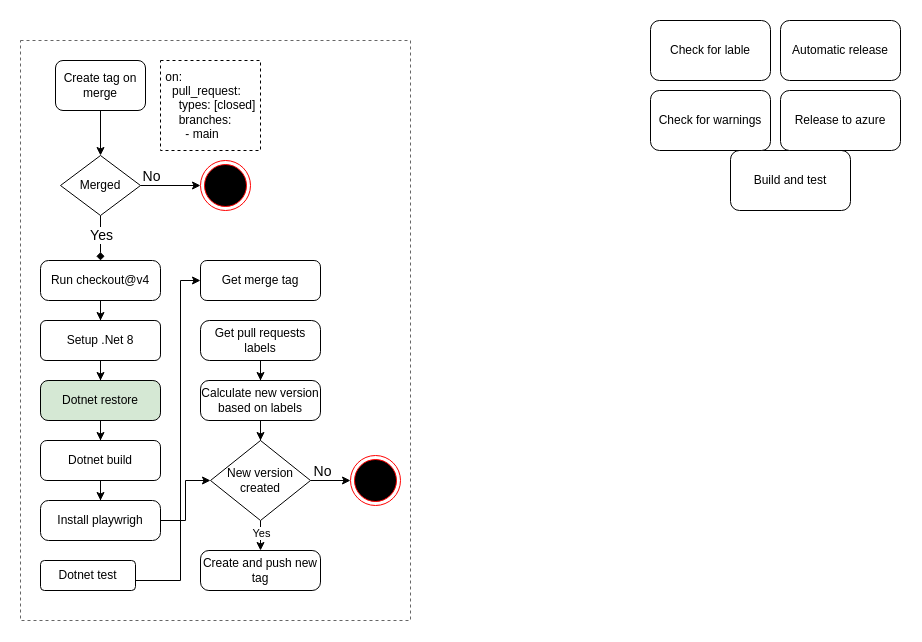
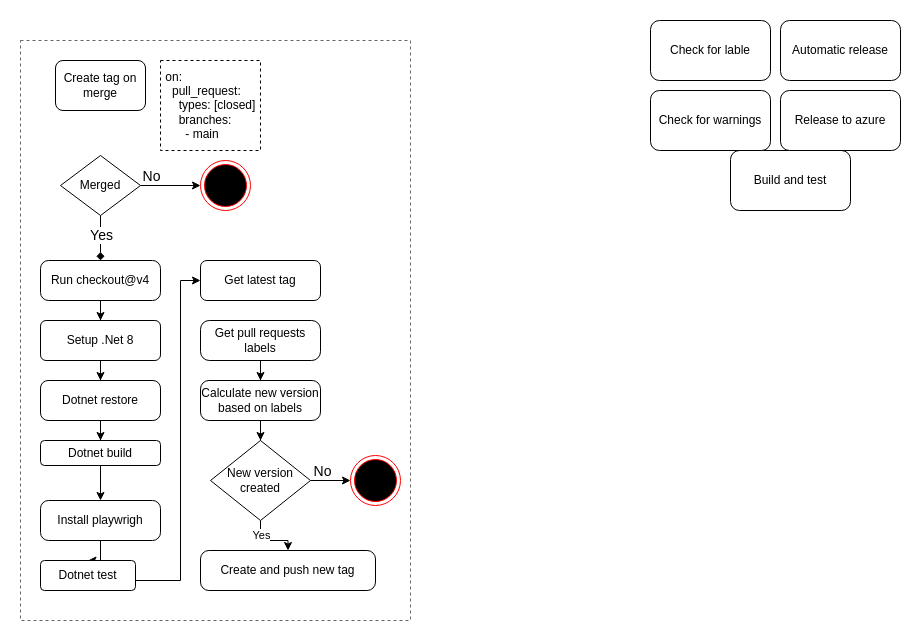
(101, 130) -> none
(261, 281) -> (261, 281)
(101, 401) -> (101, 401)
(101, 461) -> (101, 453)
(186, 505) -> (101, 554)
(261, 571) -> (288, 571)
